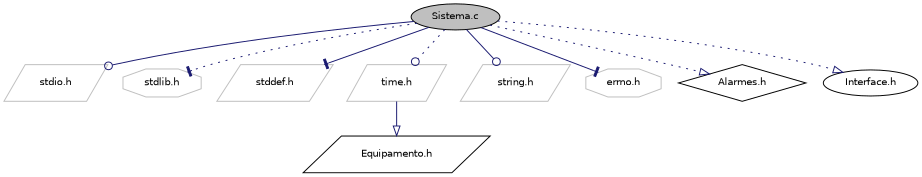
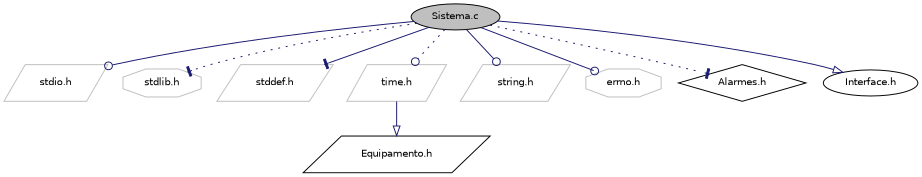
(666, 39) -> (666, 39)
(595, 48) -> (595, 48)
(537, 49) -> (537, 49)
